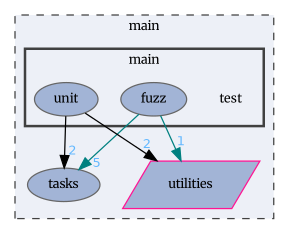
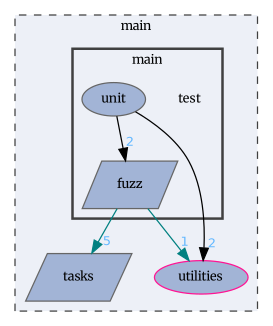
(154, 99) -> (130, 185)
(65, 136) -> (120, 132)
(64, 185) -> (79, 277)
(191, 185) -> (201, 277)
